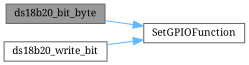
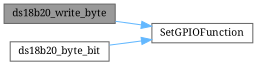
(56, 14) -> (60, 14)
(56, 51) -> (60, 51)
